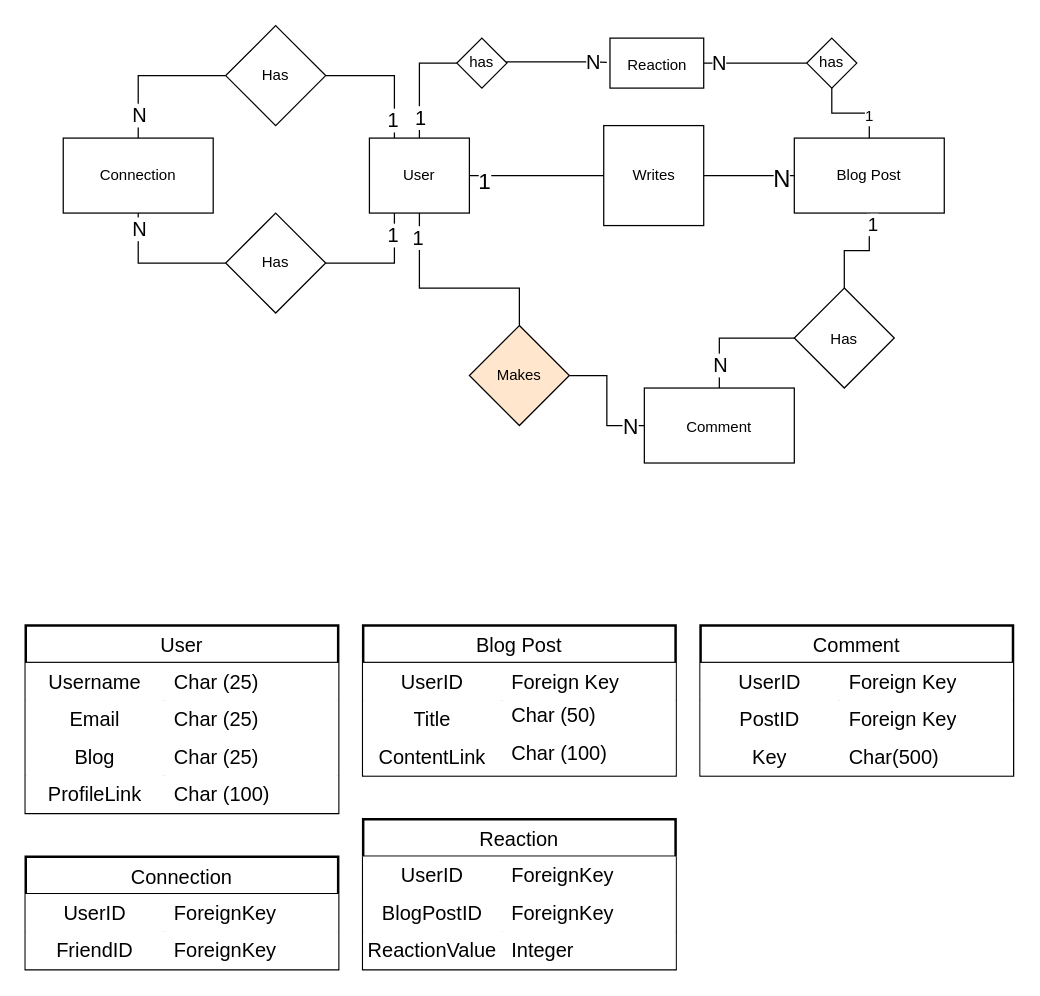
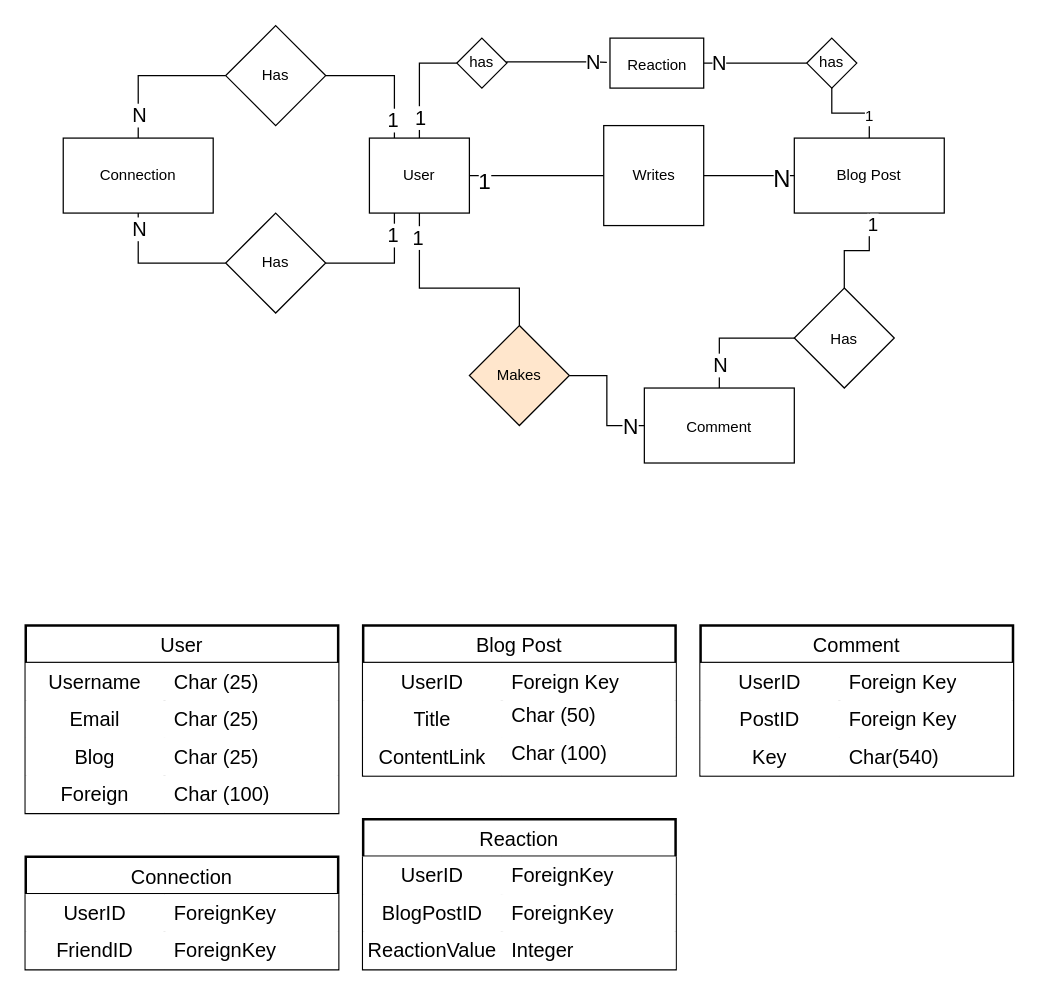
(900, 757) -> (900, 757)
(95, 794) -> (95, 794)
